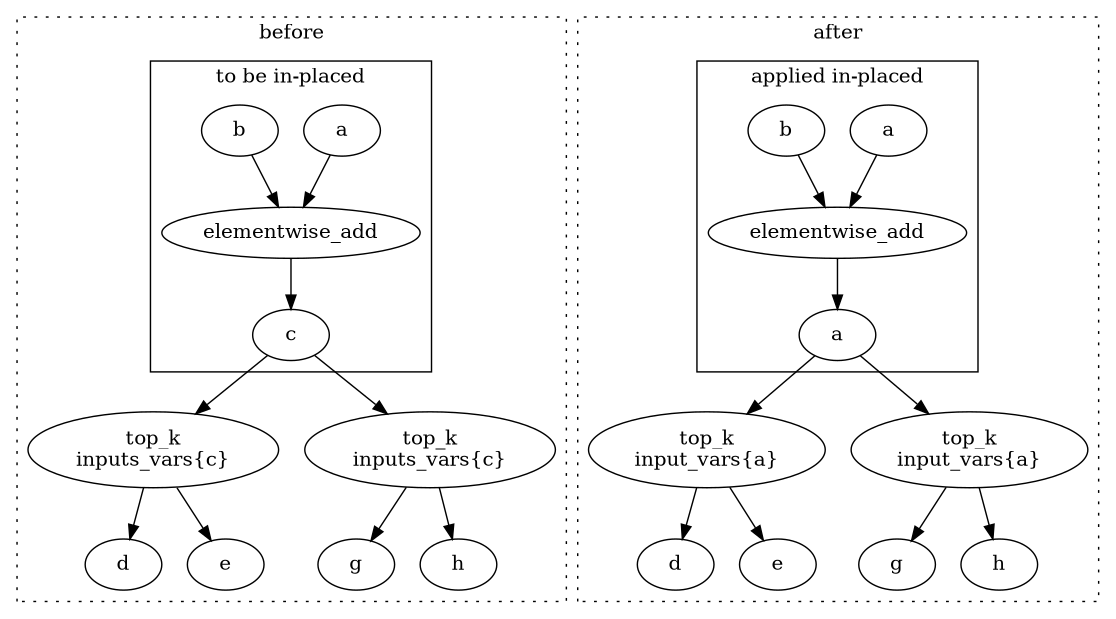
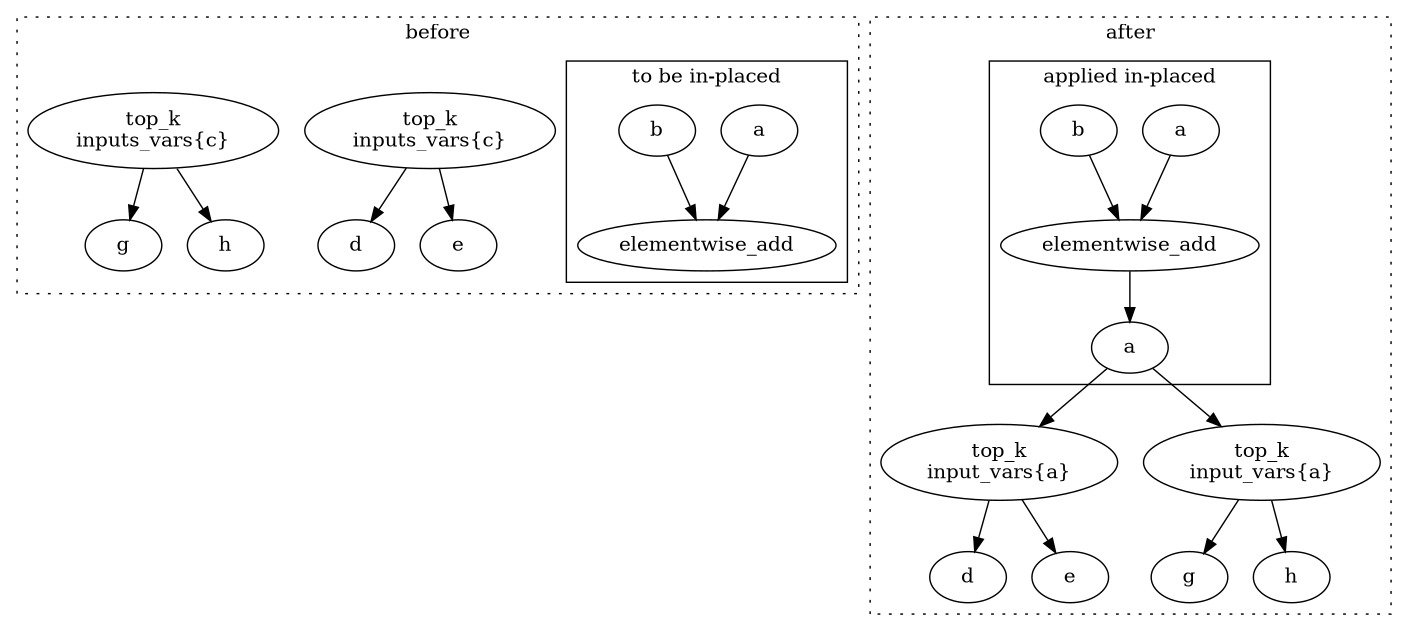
(291, 335) -> none
